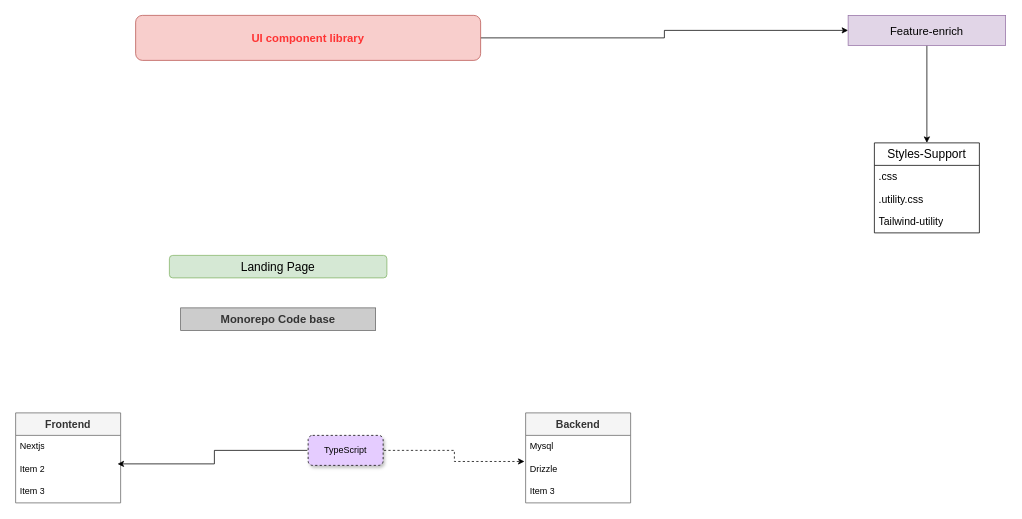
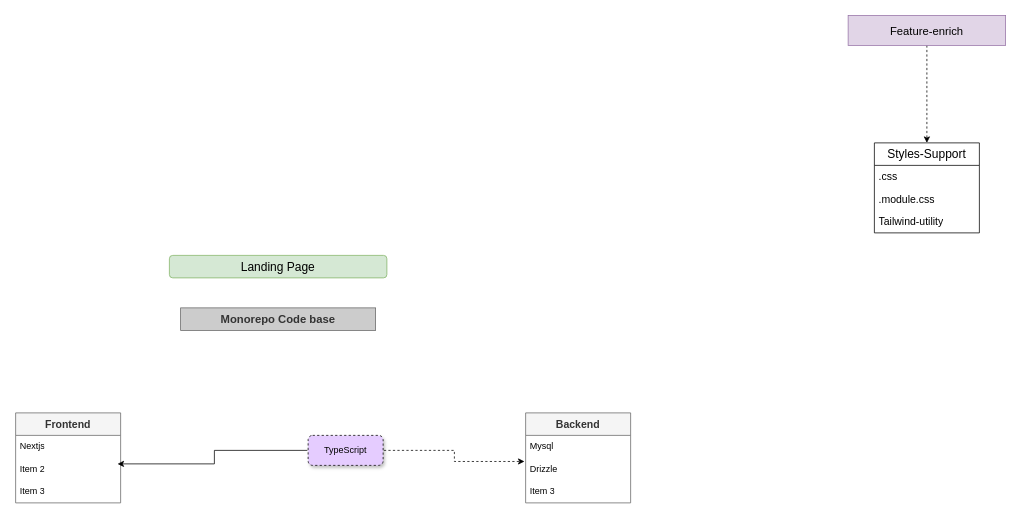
(749, 30) -> none
(308, 38) -> none
(927, 91) -> (927, 91)
(903, 199) -> (903, 199)
